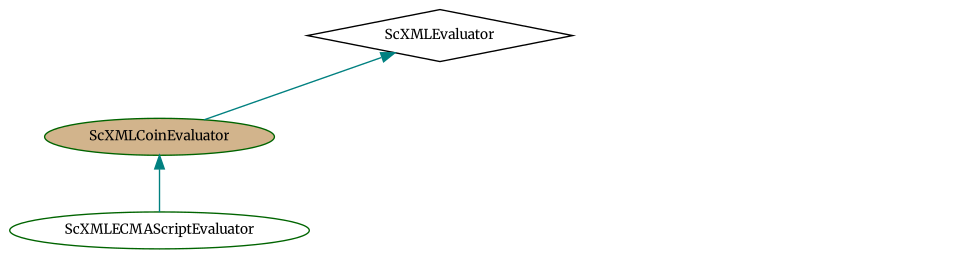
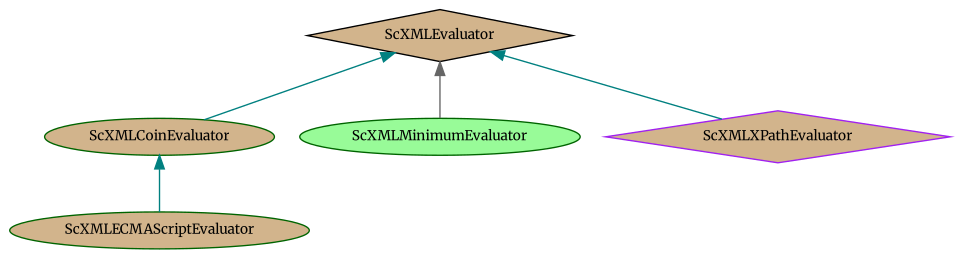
(440, 36) -> (440, 36)
none -> (440, 137)
none -> (778, 137)
(160, 230) -> (160, 230)
